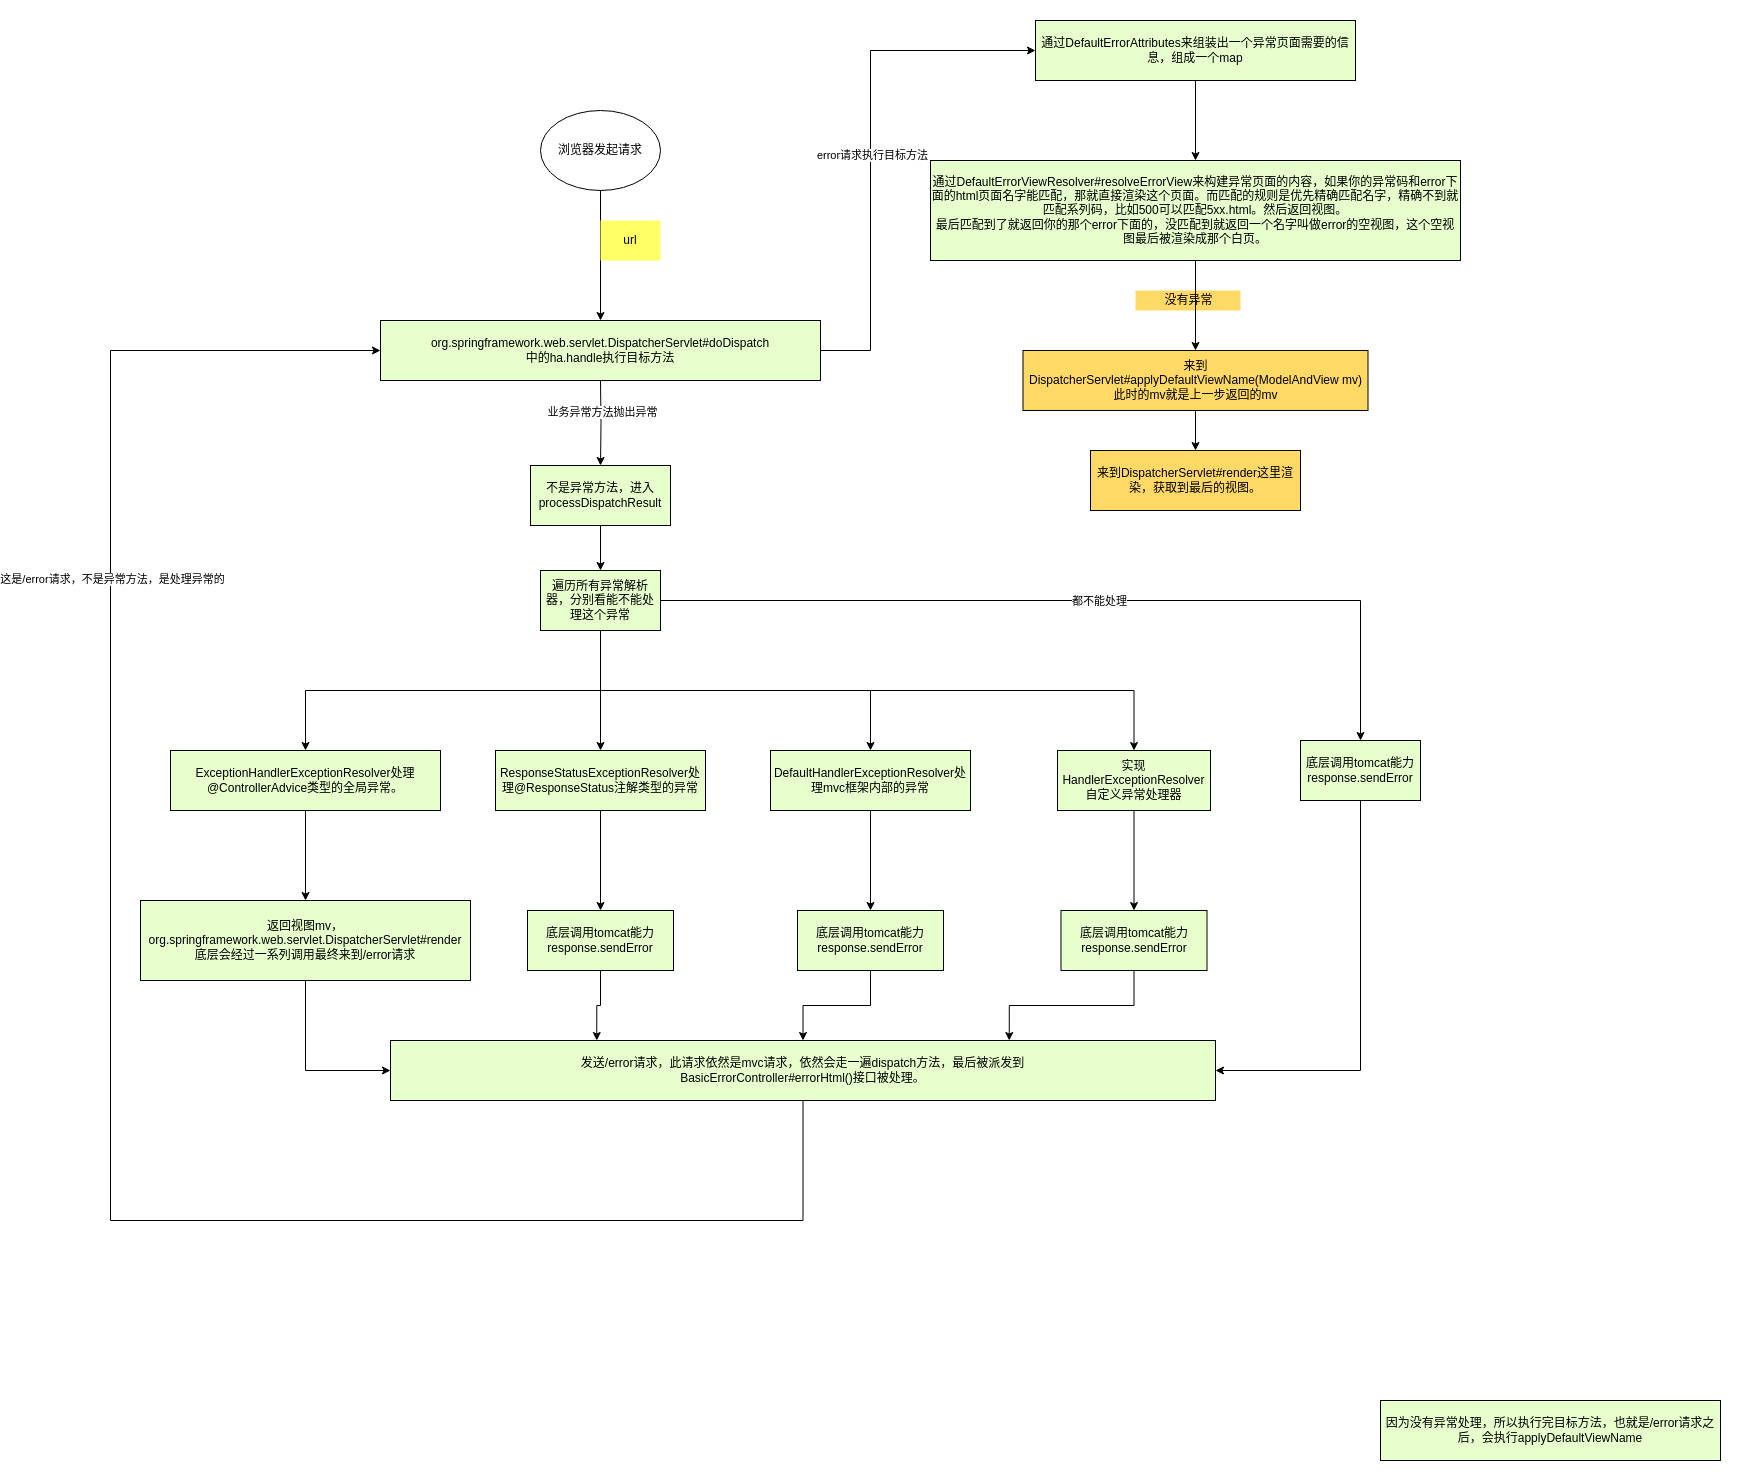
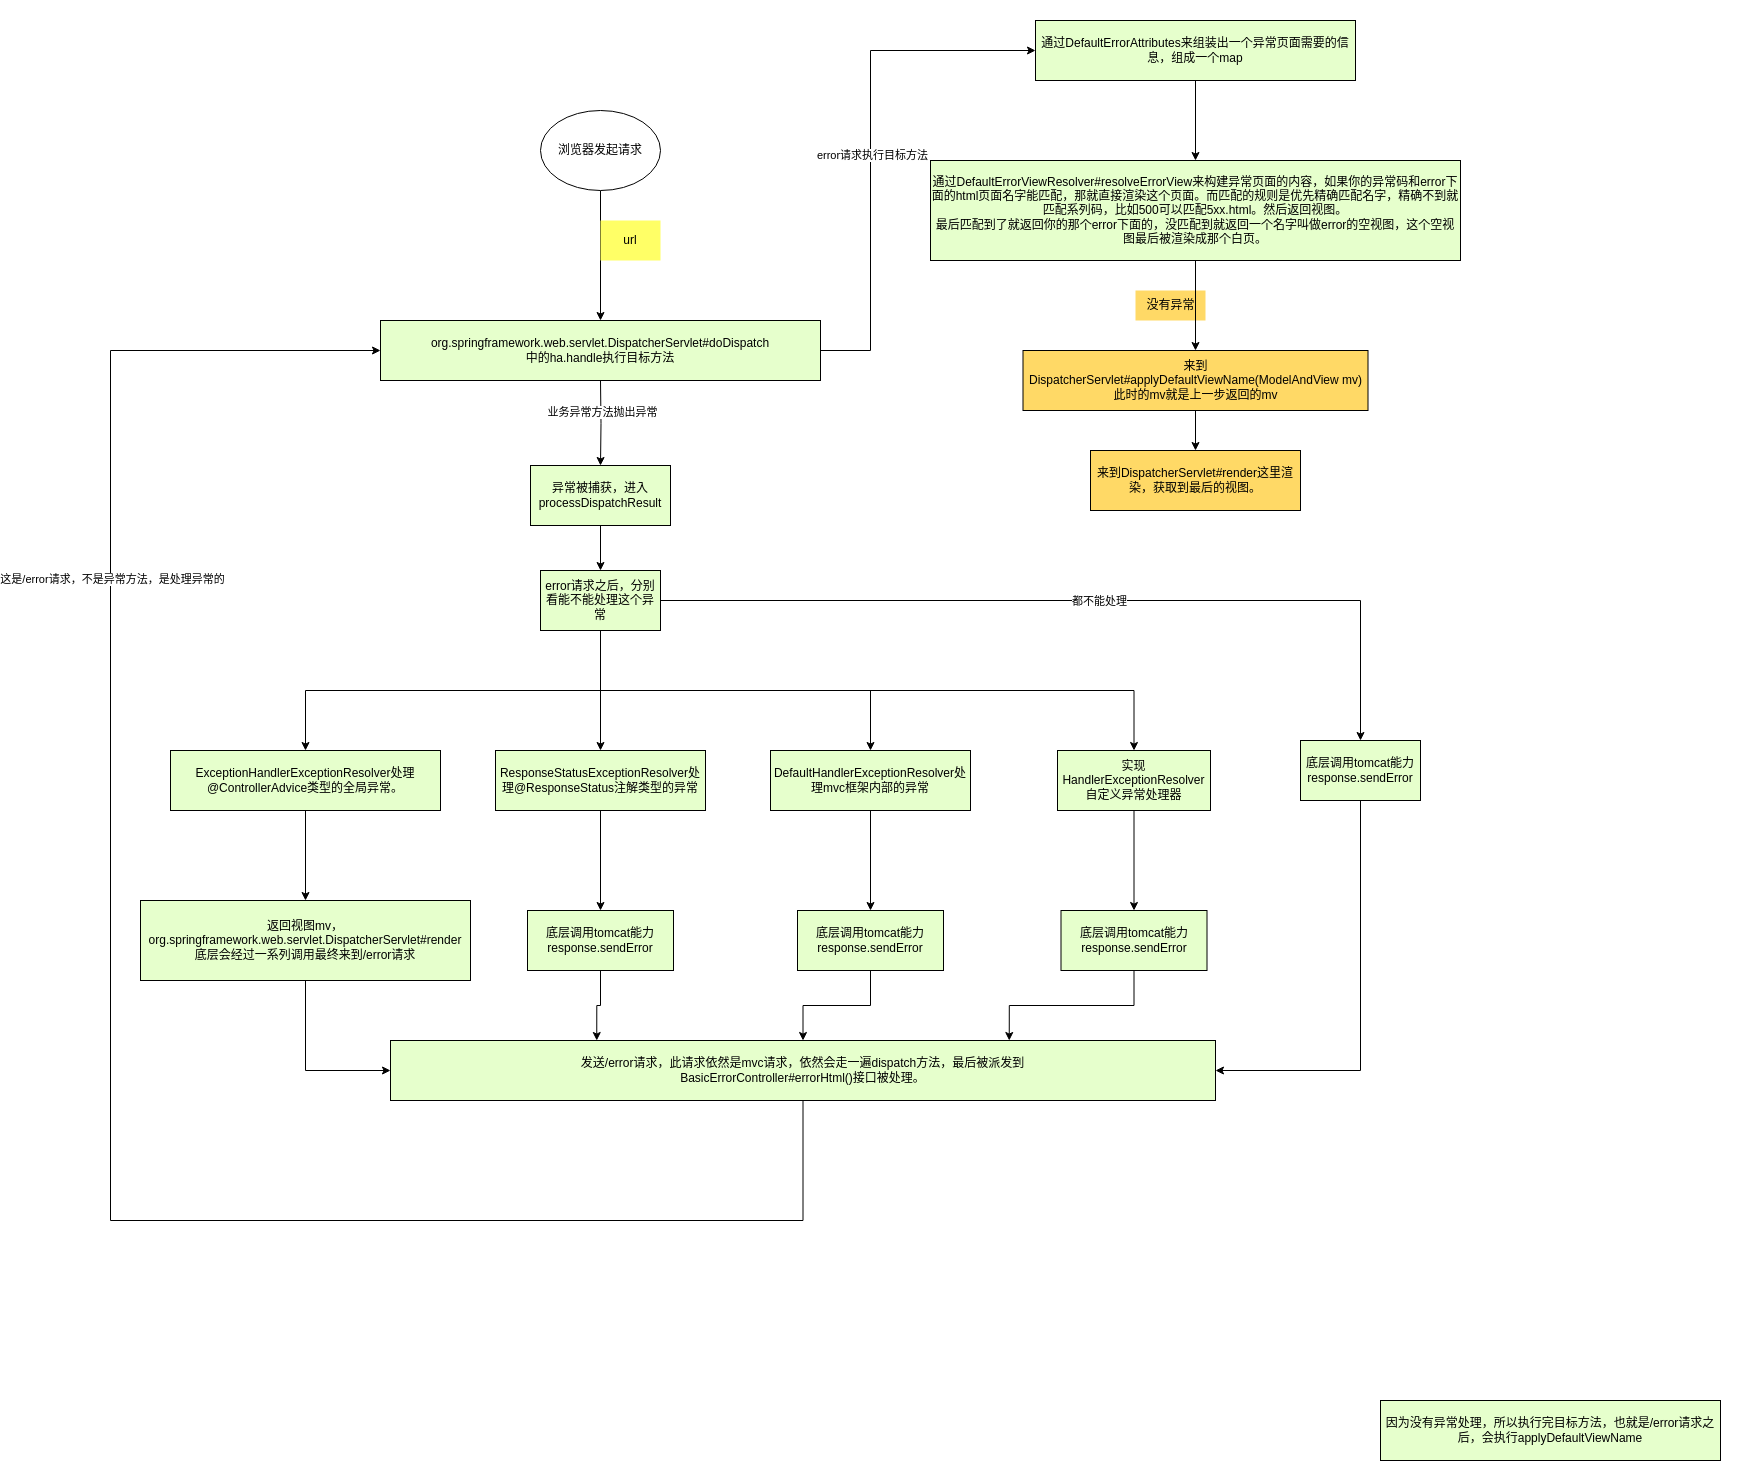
(1188, 301) -> (1171, 306)
(601, 496) -> (601, 496)
(601, 601) -> (601, 601)
